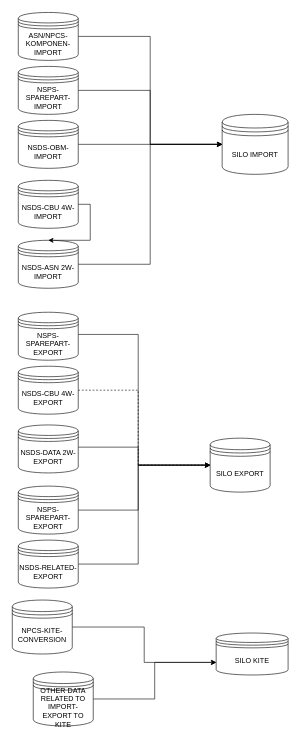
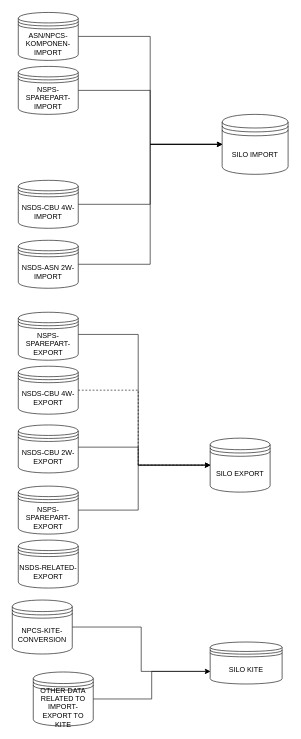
(48, 144) -> none
(113, 144) -> none
(90, 234) -> (118, 204)
(48, 457) -> (48, 457)
(134, 564) -> none
(252, 654) -> (246, 663)
